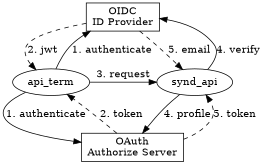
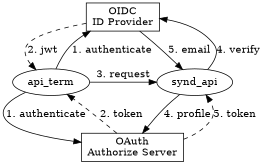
(159, 47) -> (159, 47)
